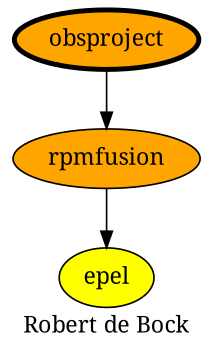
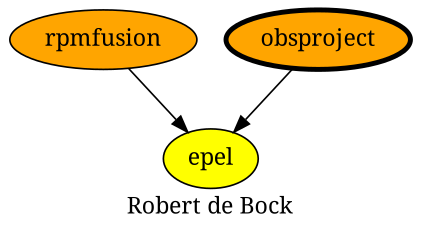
(107, 91) -> (269, 94)
